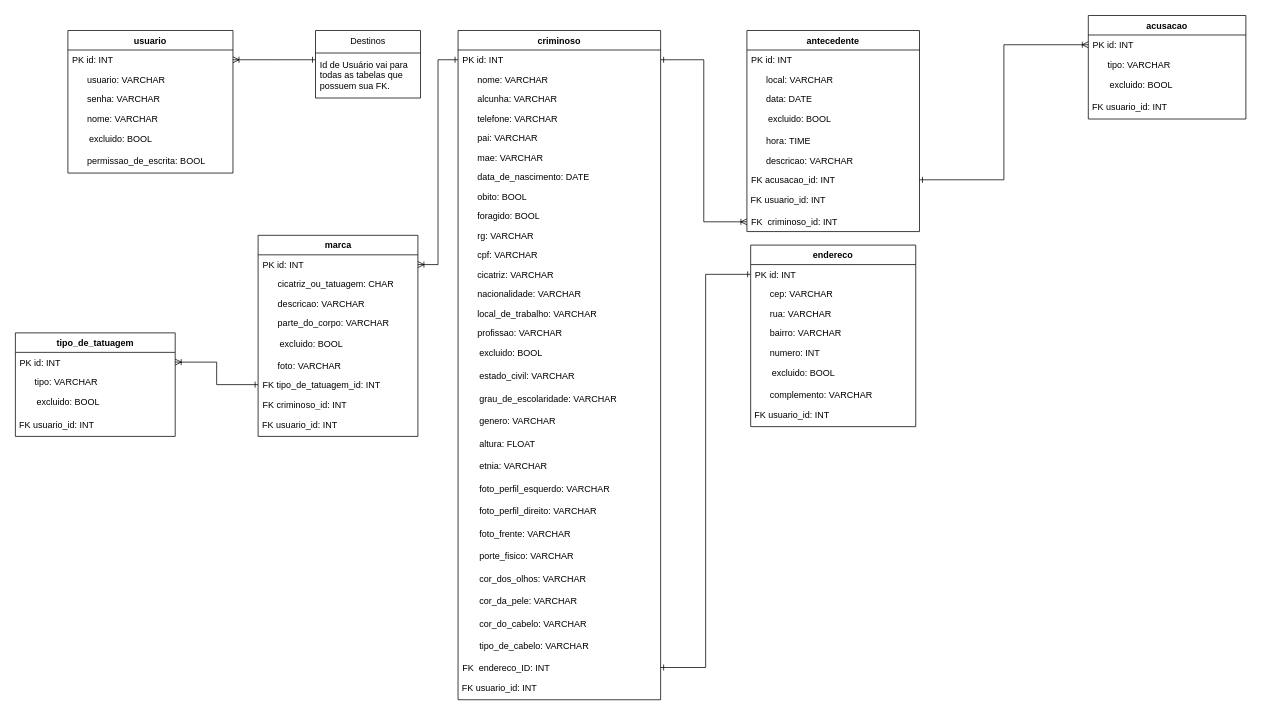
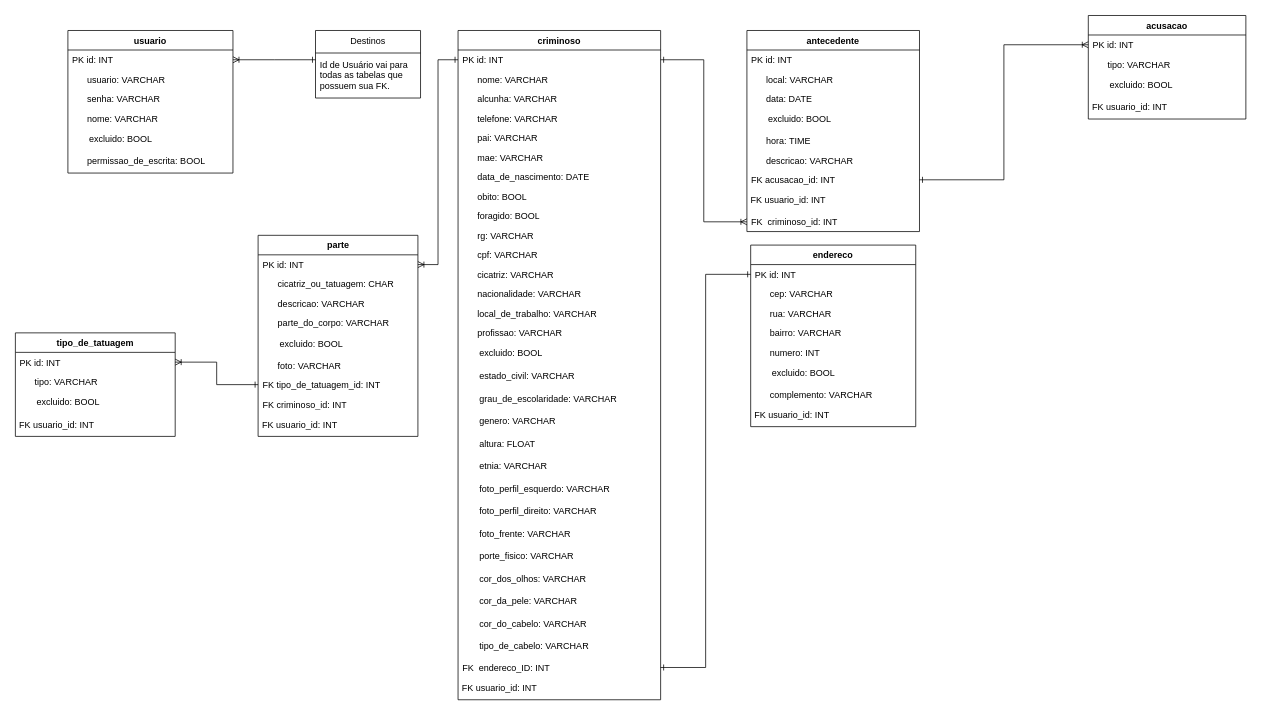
(338, 246) -> (338, 246)
